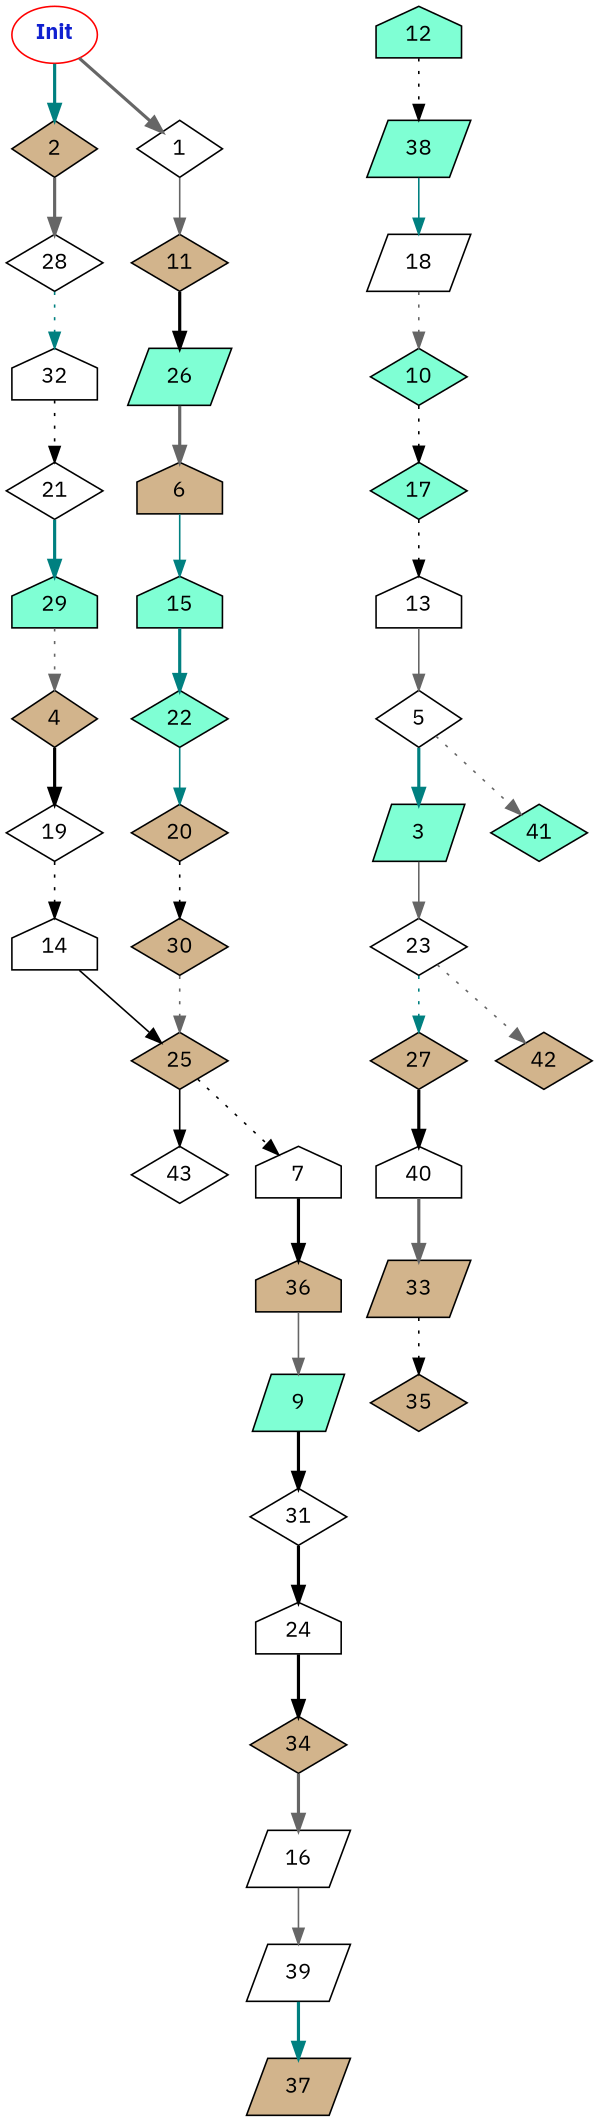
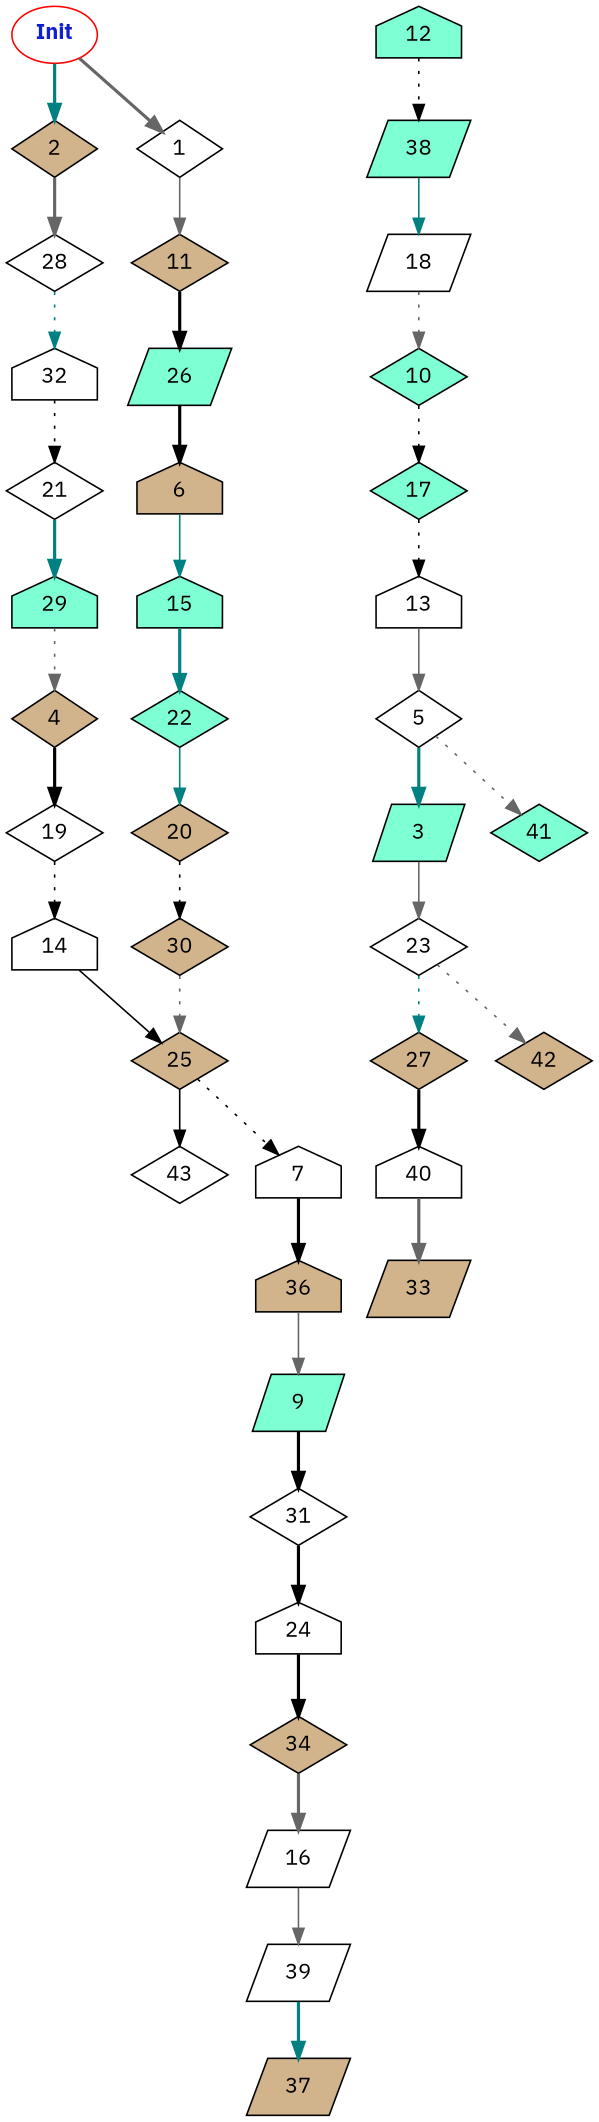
(180, 426) -> (180, 426)
(419, 1403) -> none
